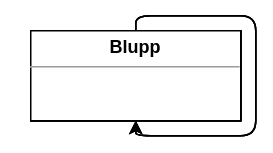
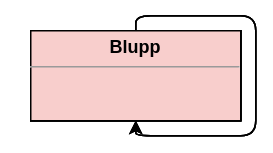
(136, 76) -> (136, 76)
